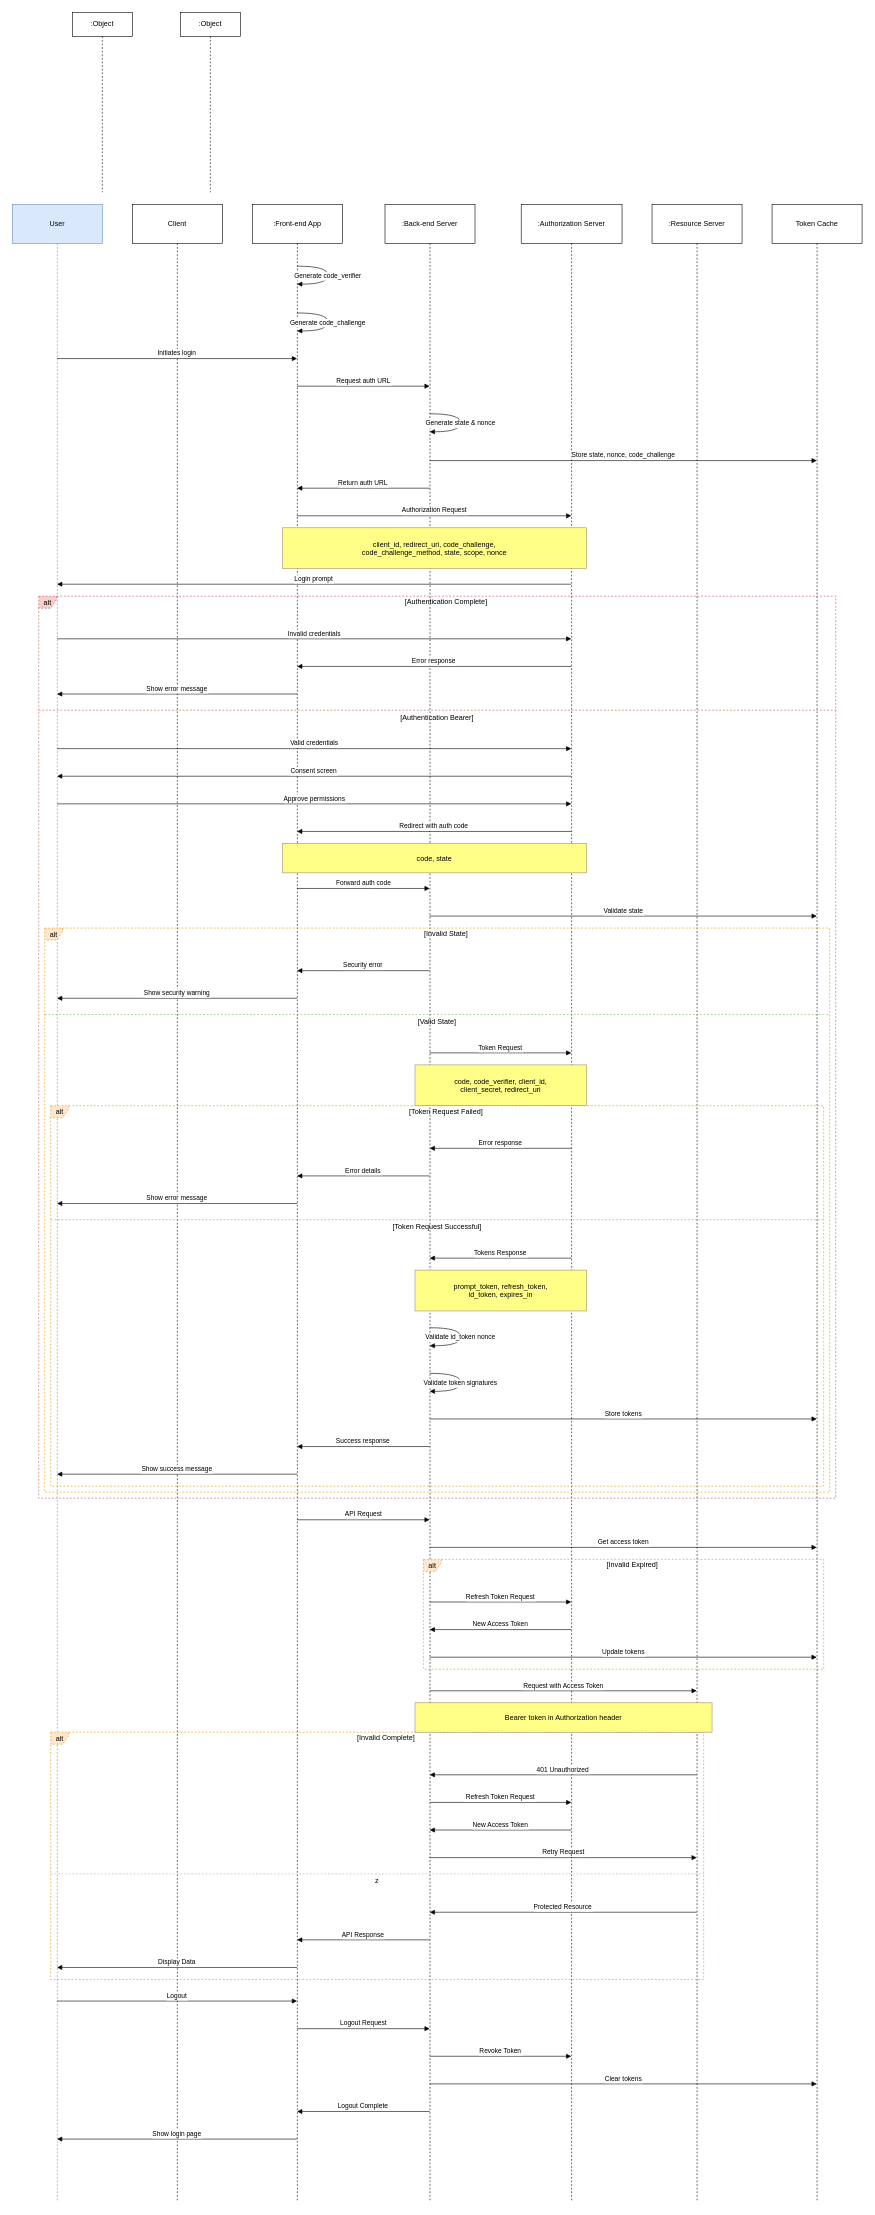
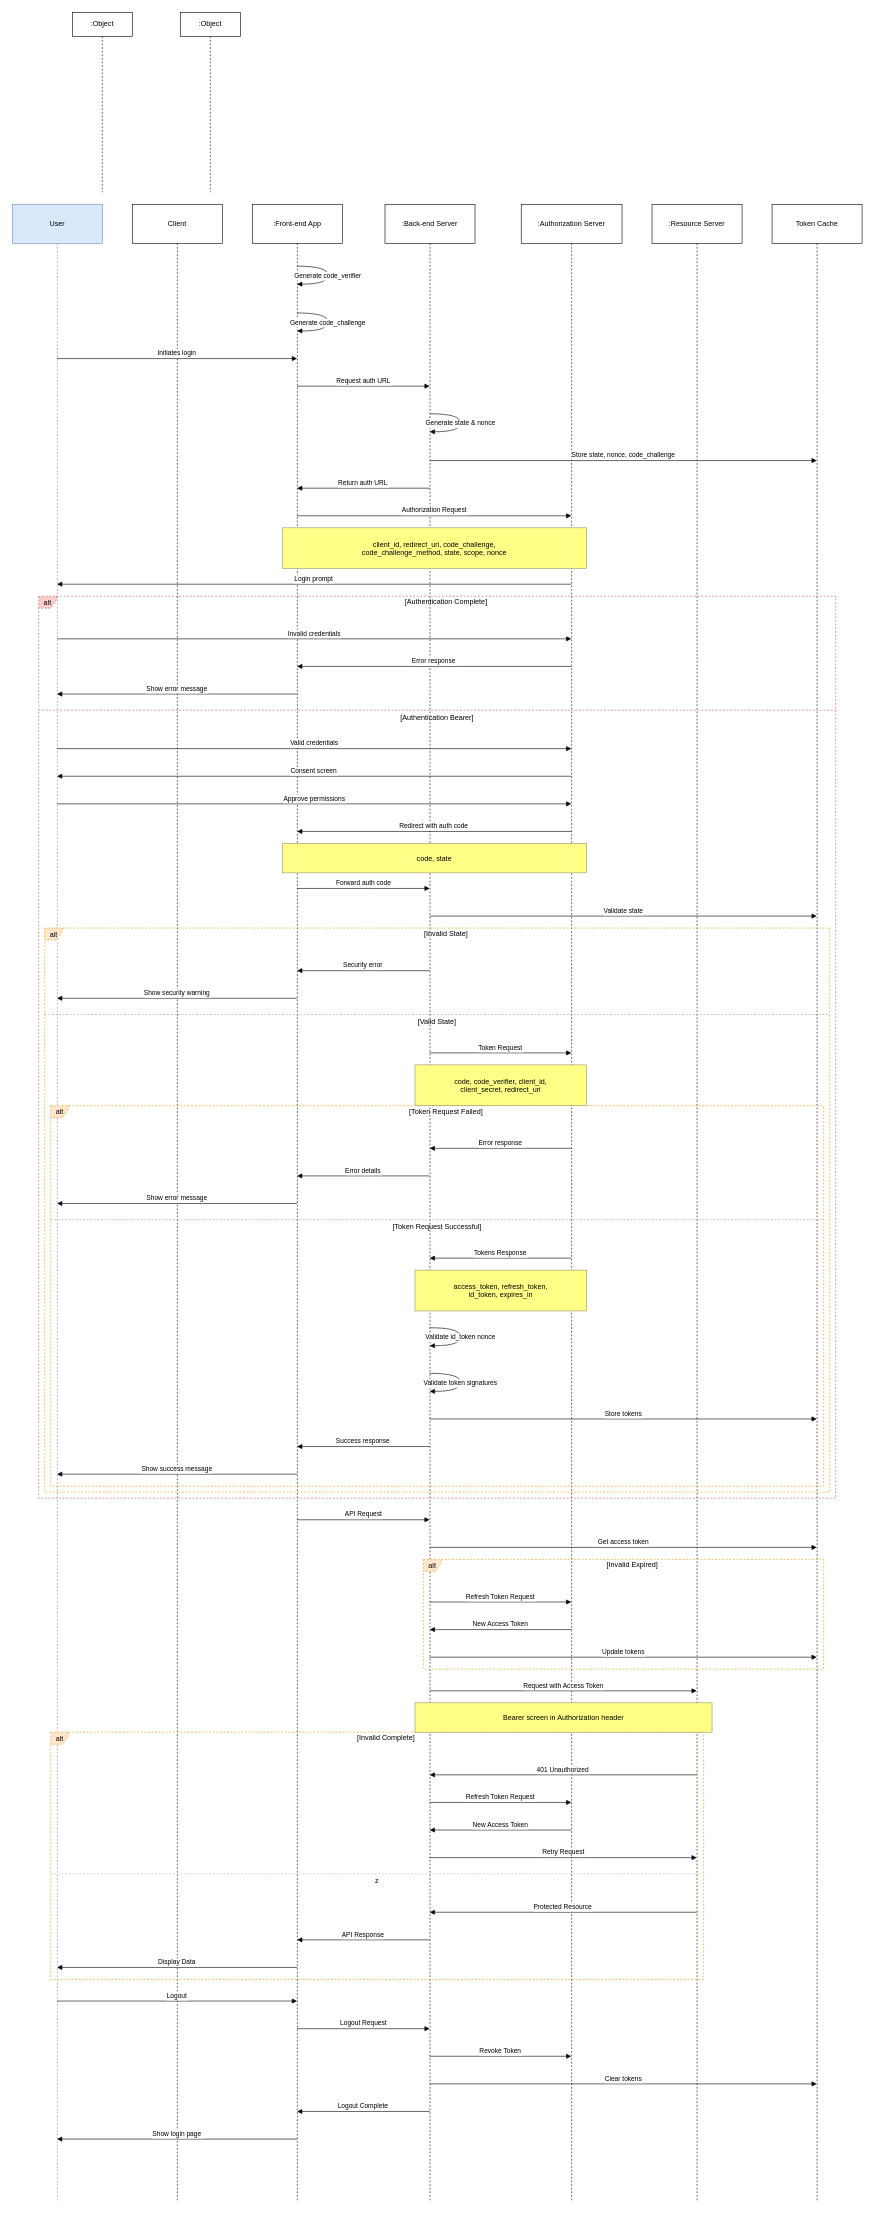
(500, 1286) -> (500, 1286)
(563, 1718) -> (563, 1718)
